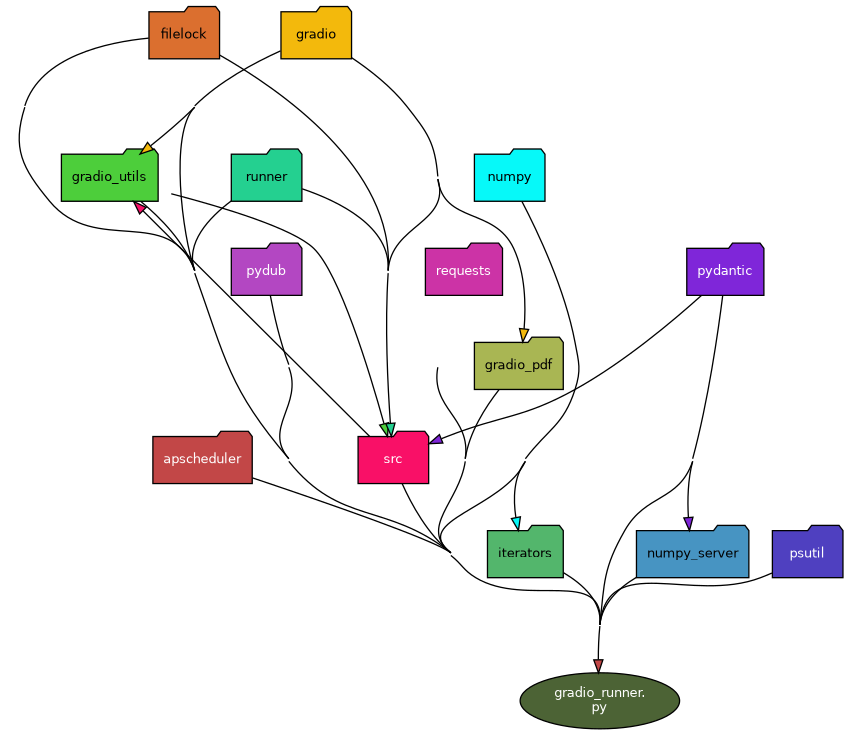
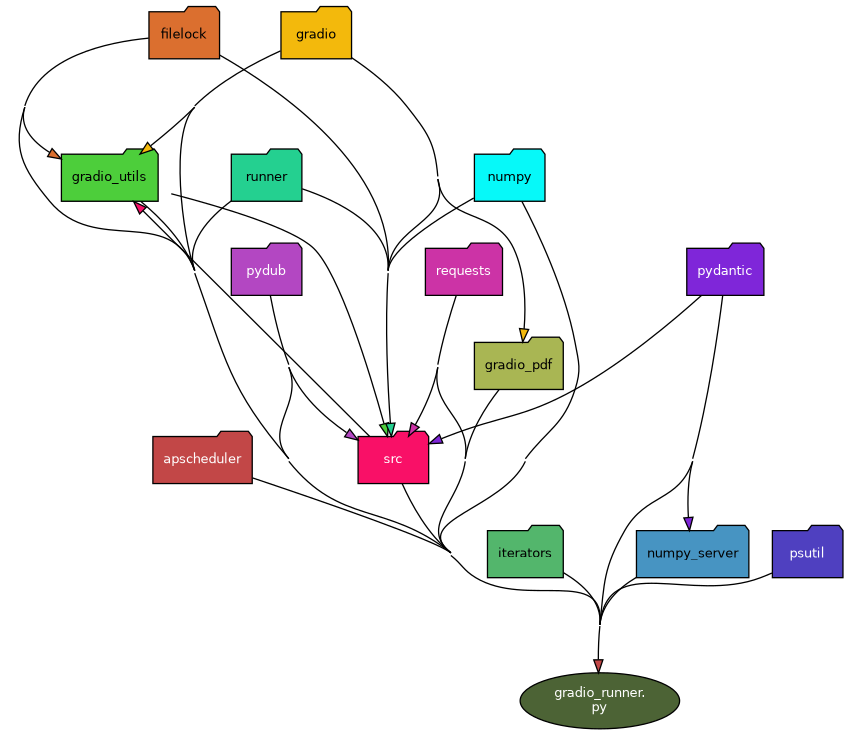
none -> (29, 134)
none -> (446, 330)
none -> (313, 404)
(515, 488) -> (425, 229)
